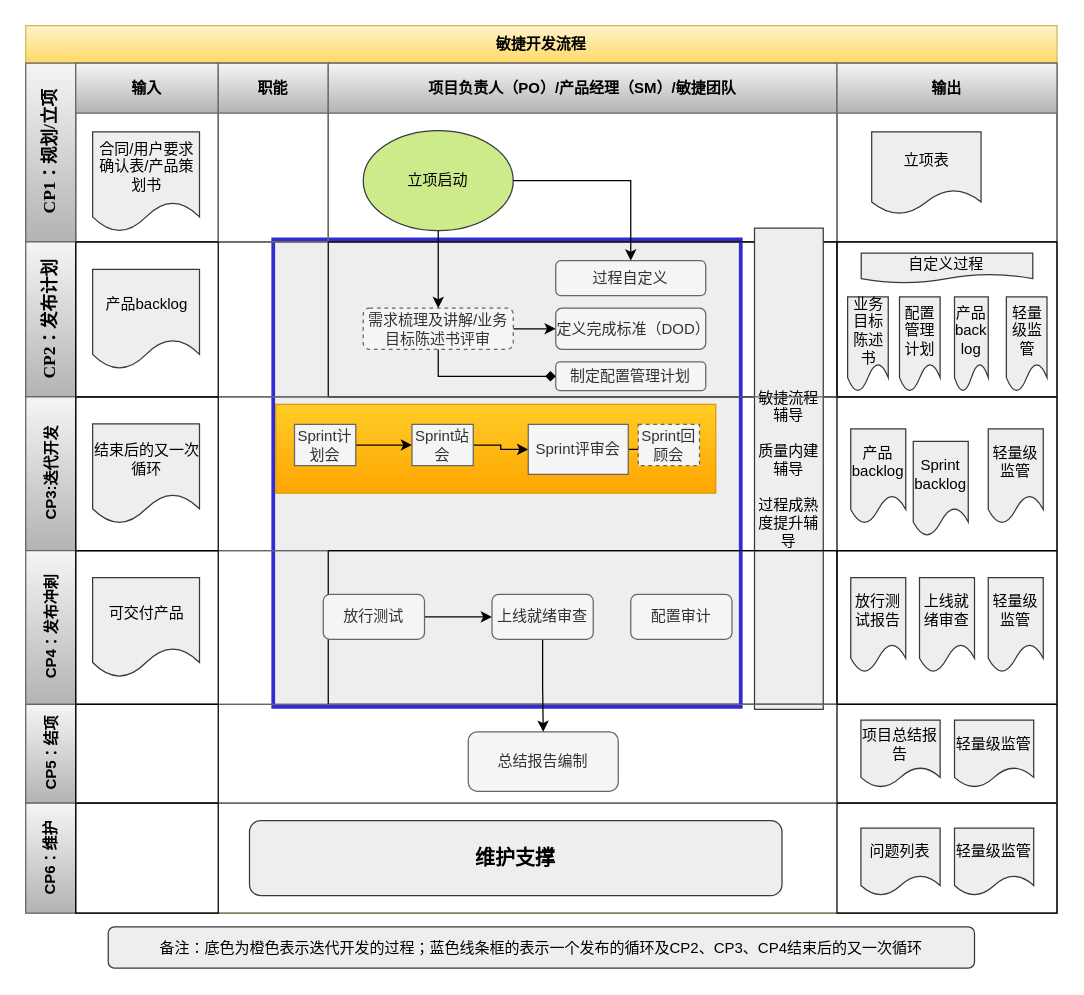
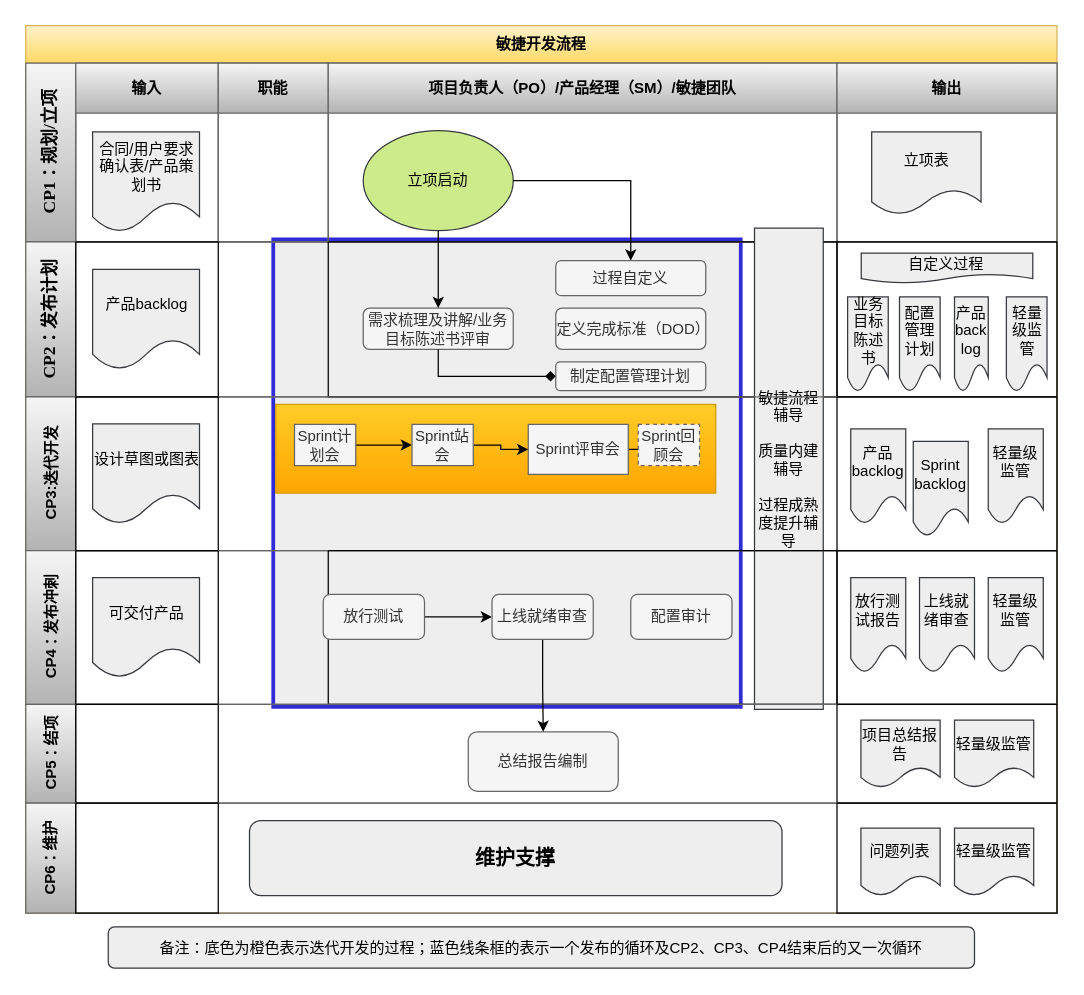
(438, 329) -> (438, 329)
(537, 329) -> none
(147, 459) -> (147, 459)
